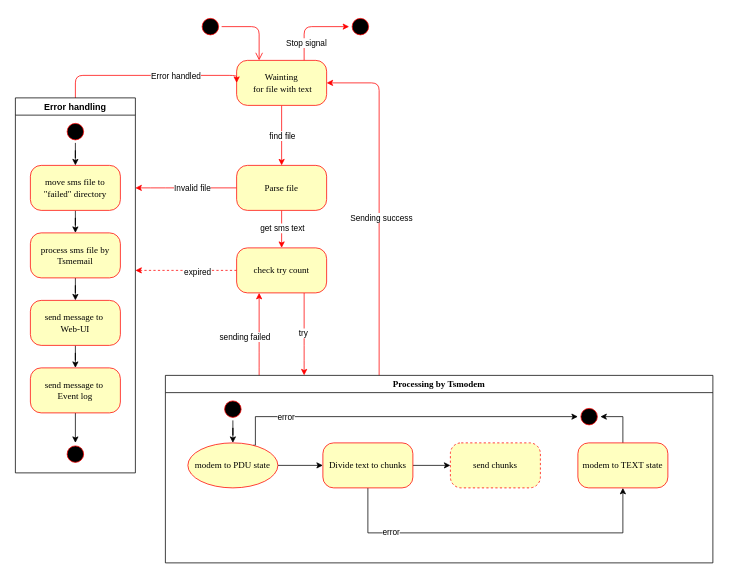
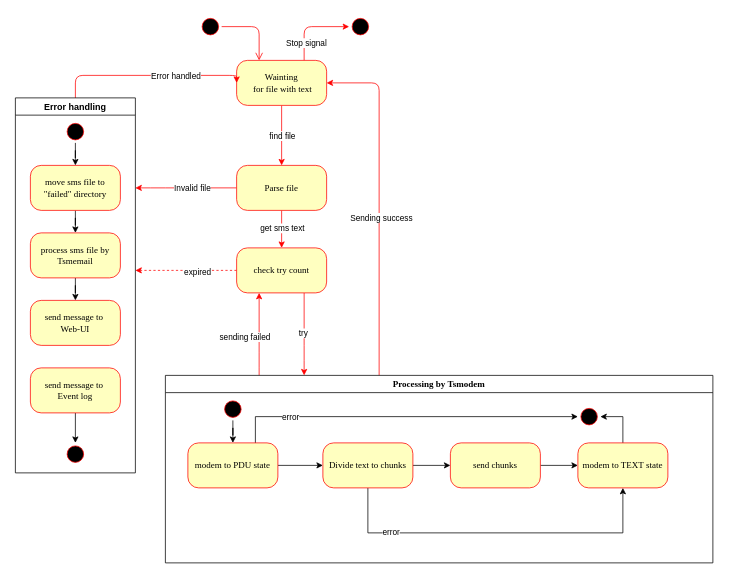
(75, 359) -> none
(233, 465) -> (233, 465)
(495, 465) -> (495, 465)
none -> (557, 465)
